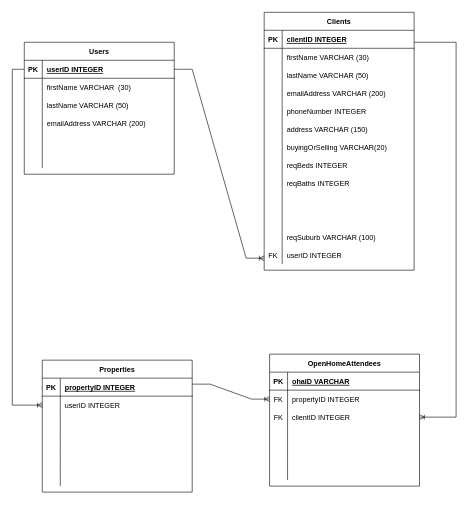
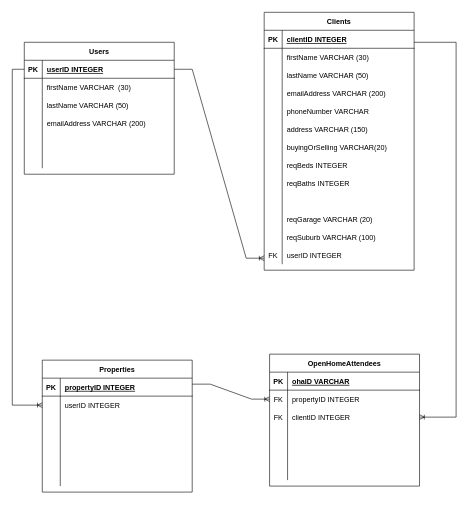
(324, 112) -> (324, 112)
none -> (348, 219)
